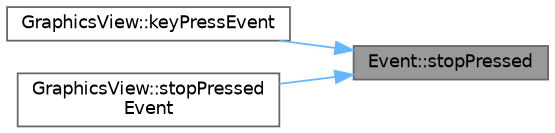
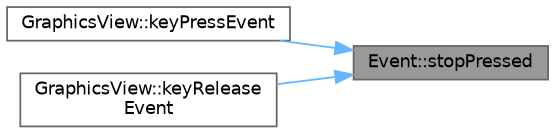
(149, 100) -> (149, 100)
